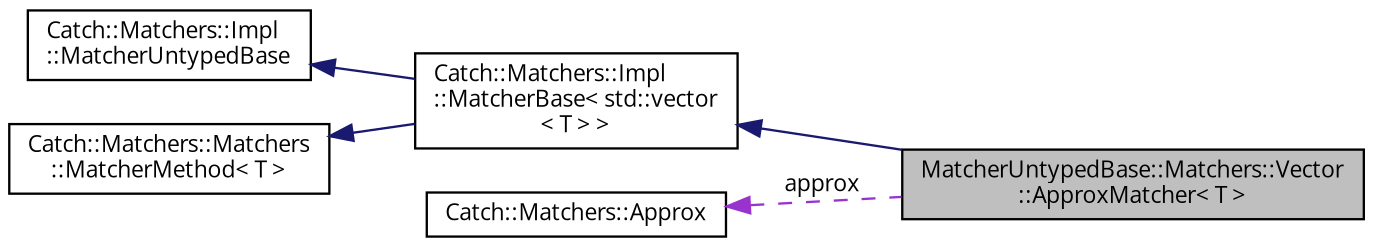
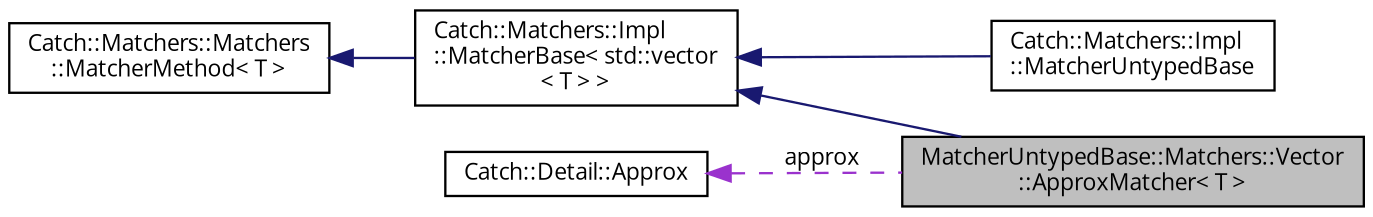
(374, 73) -> (876, 57)
(576, 215) -> (576, 174)
